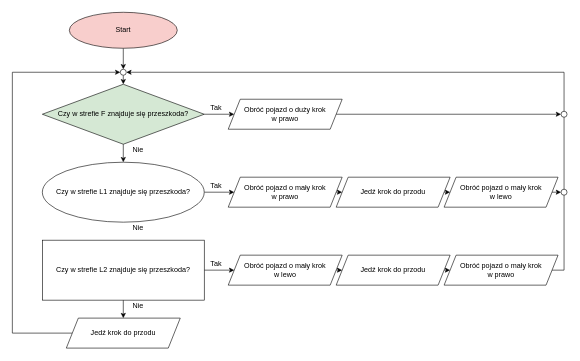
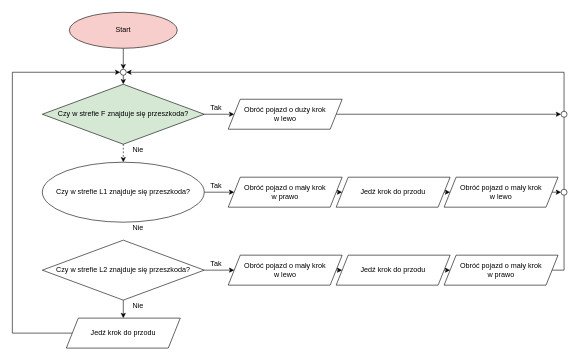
(285, 114) -> (285, 114)
(123, 151) -> (123, 151)
(123, 270) -> (123, 270)
